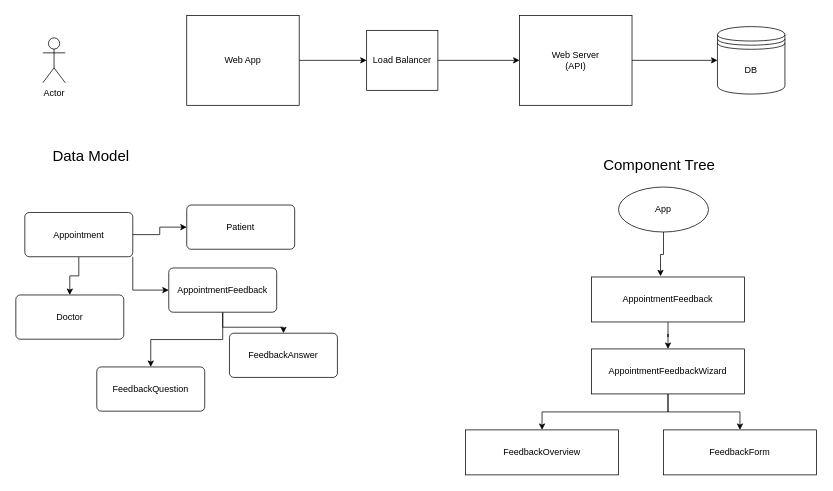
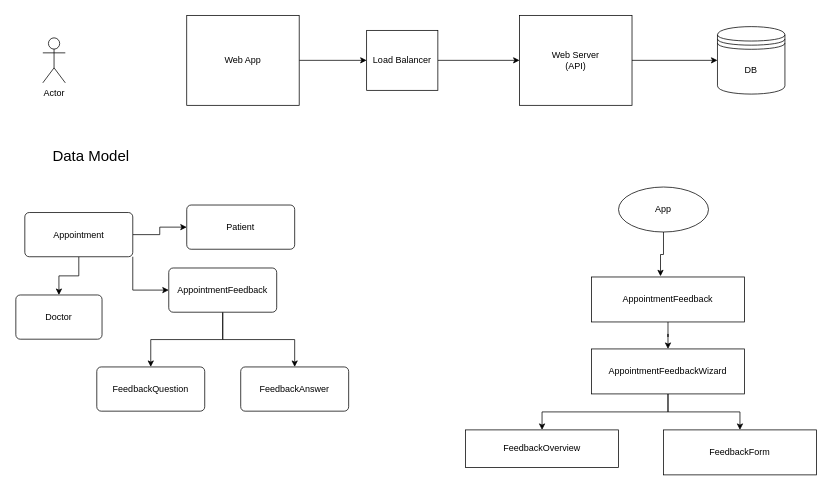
(659, 165) -> none
(69, 317) -> (59, 317)
(283, 356) -> (294, 389)
(542, 453) -> (542, 449)
